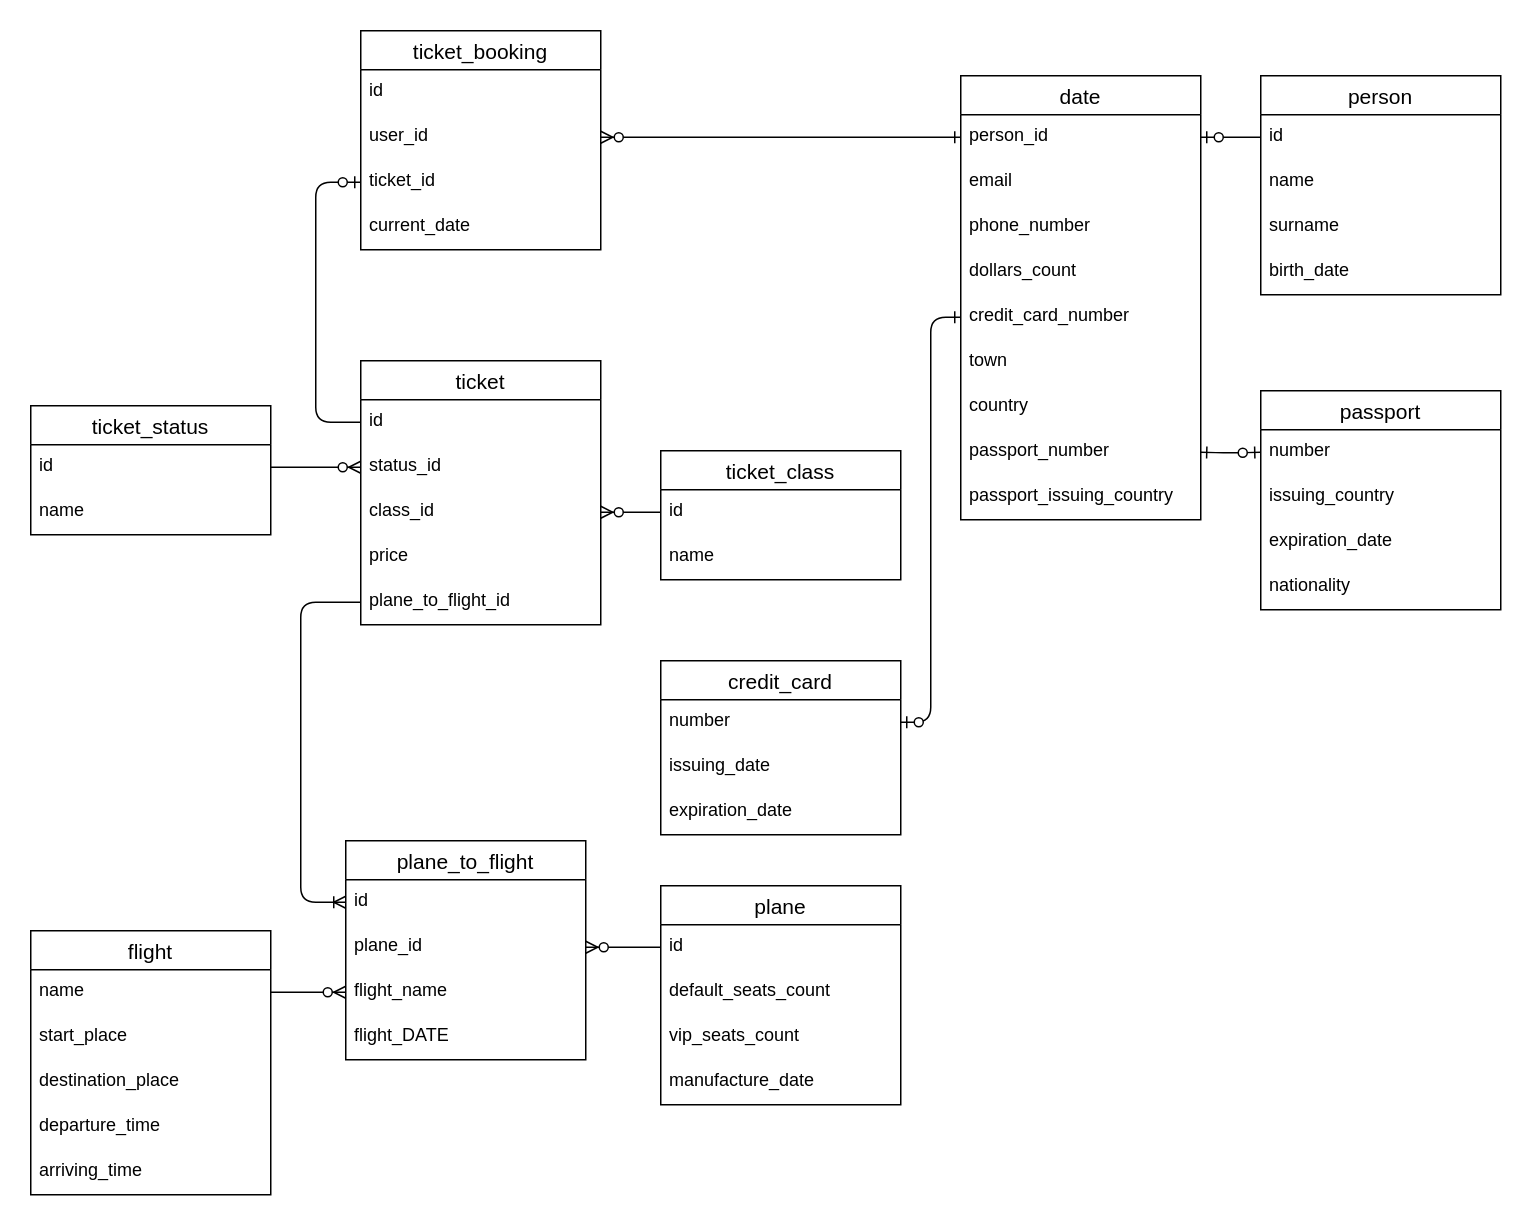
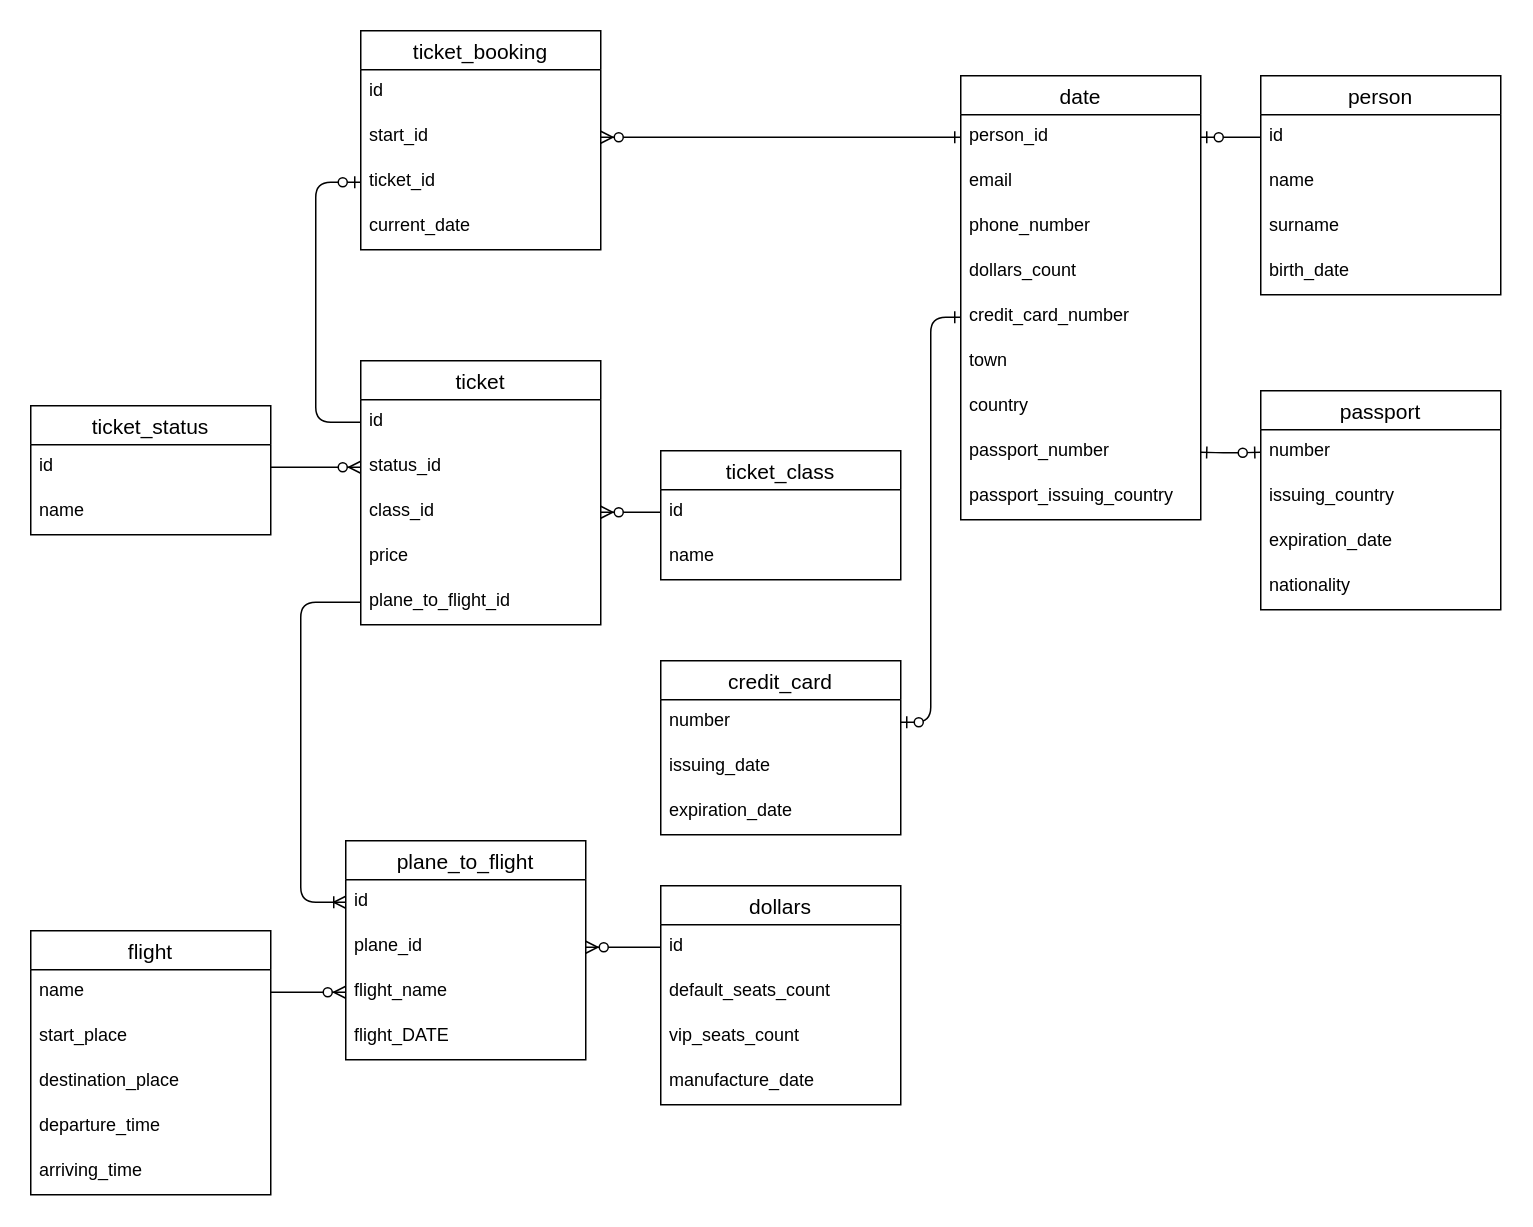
(402, 135) -> (407, 135)
(780, 907) -> (780, 907)
